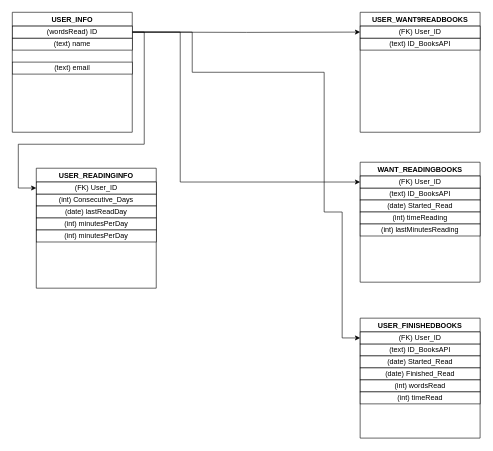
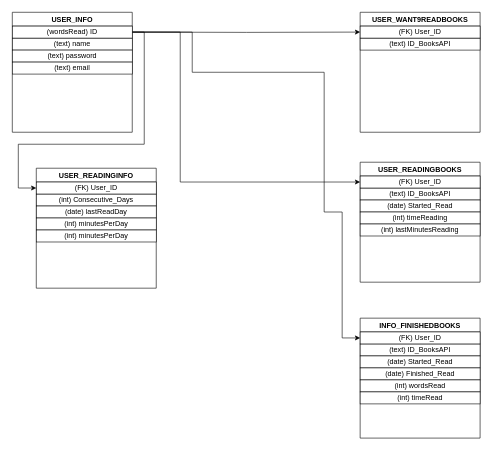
none -> (72, 56)
(420, 170) -> (420, 170)
(420, 326) -> (420, 326)
